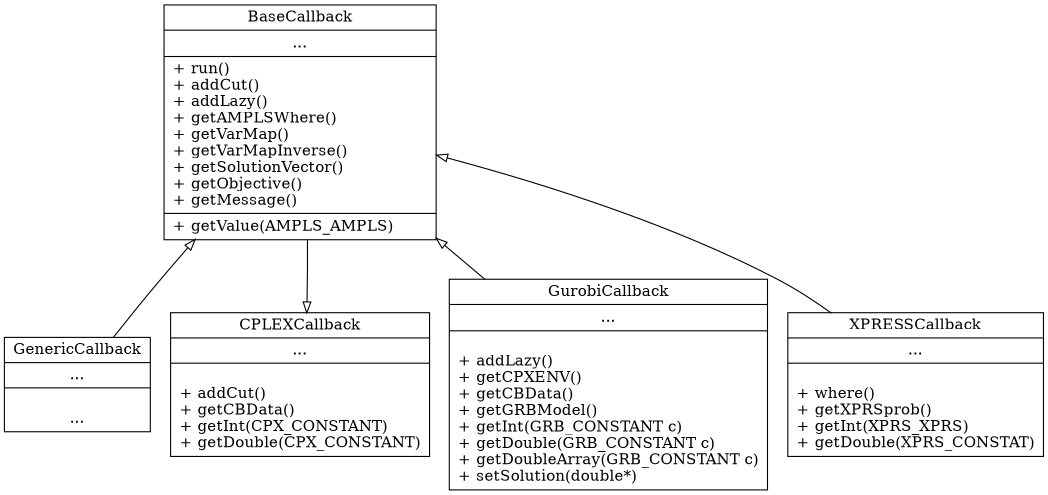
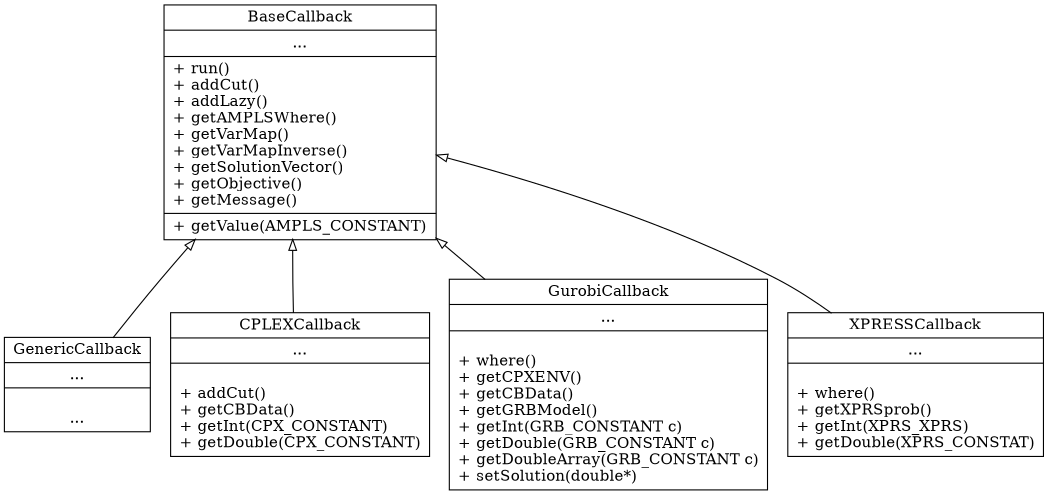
(284, 226) -> (300, 226)
(307, 271) -> (293, 282)
(506, 361) -> (498, 361)
